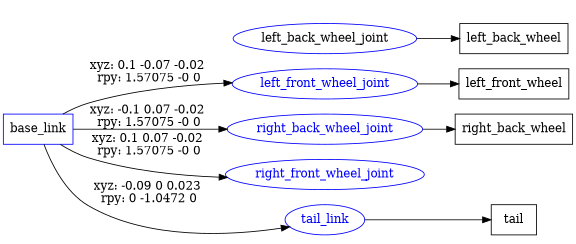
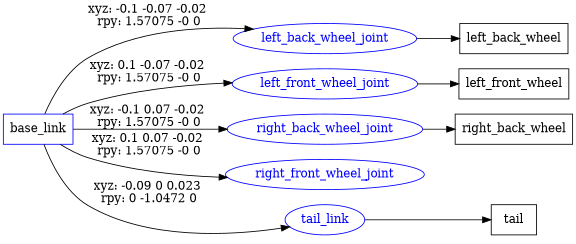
(325, 39) -> (325, 39)
none -> (129, 41)
